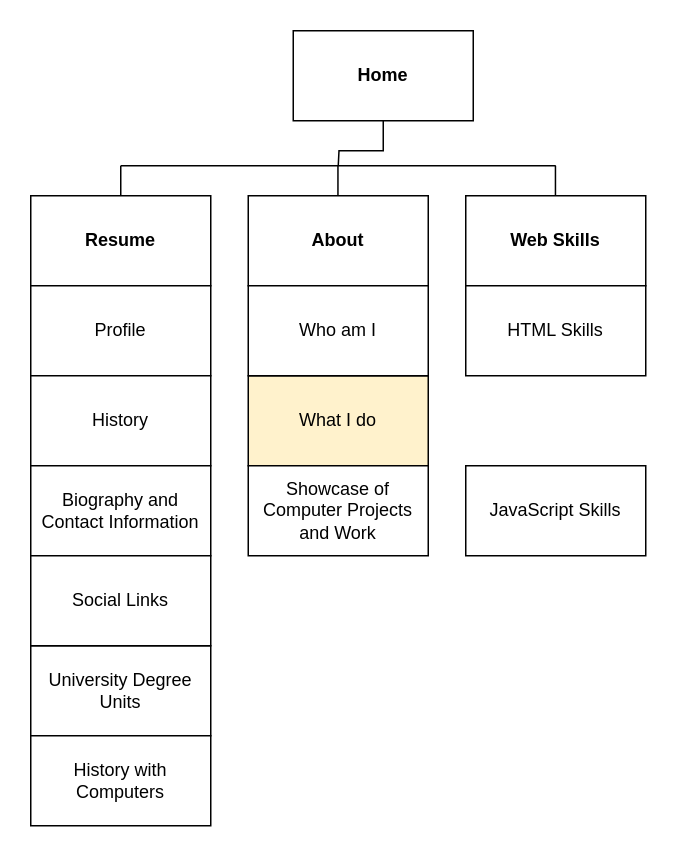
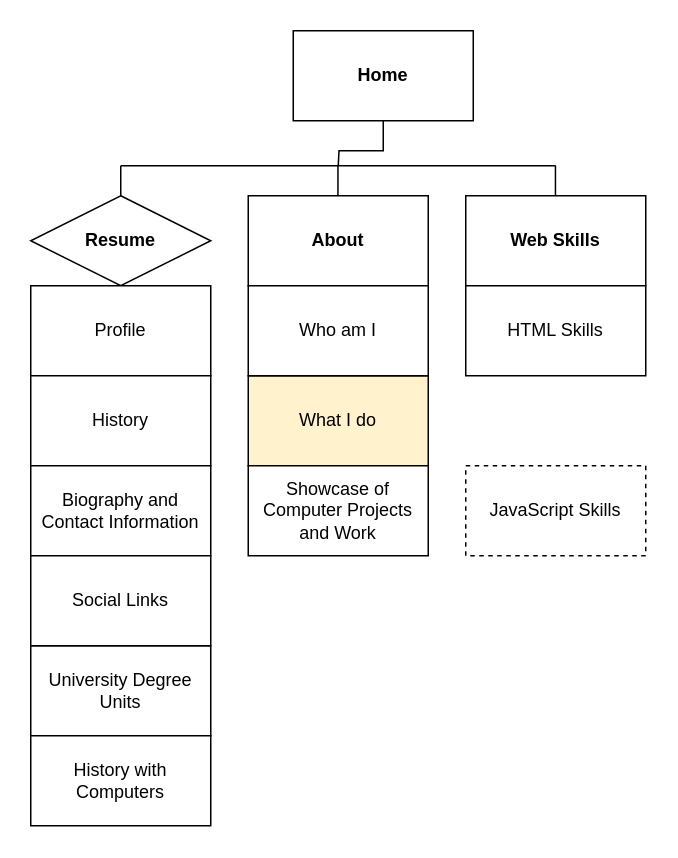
(121, 241) -> (121, 241)
(556, 511) -> (556, 511)
